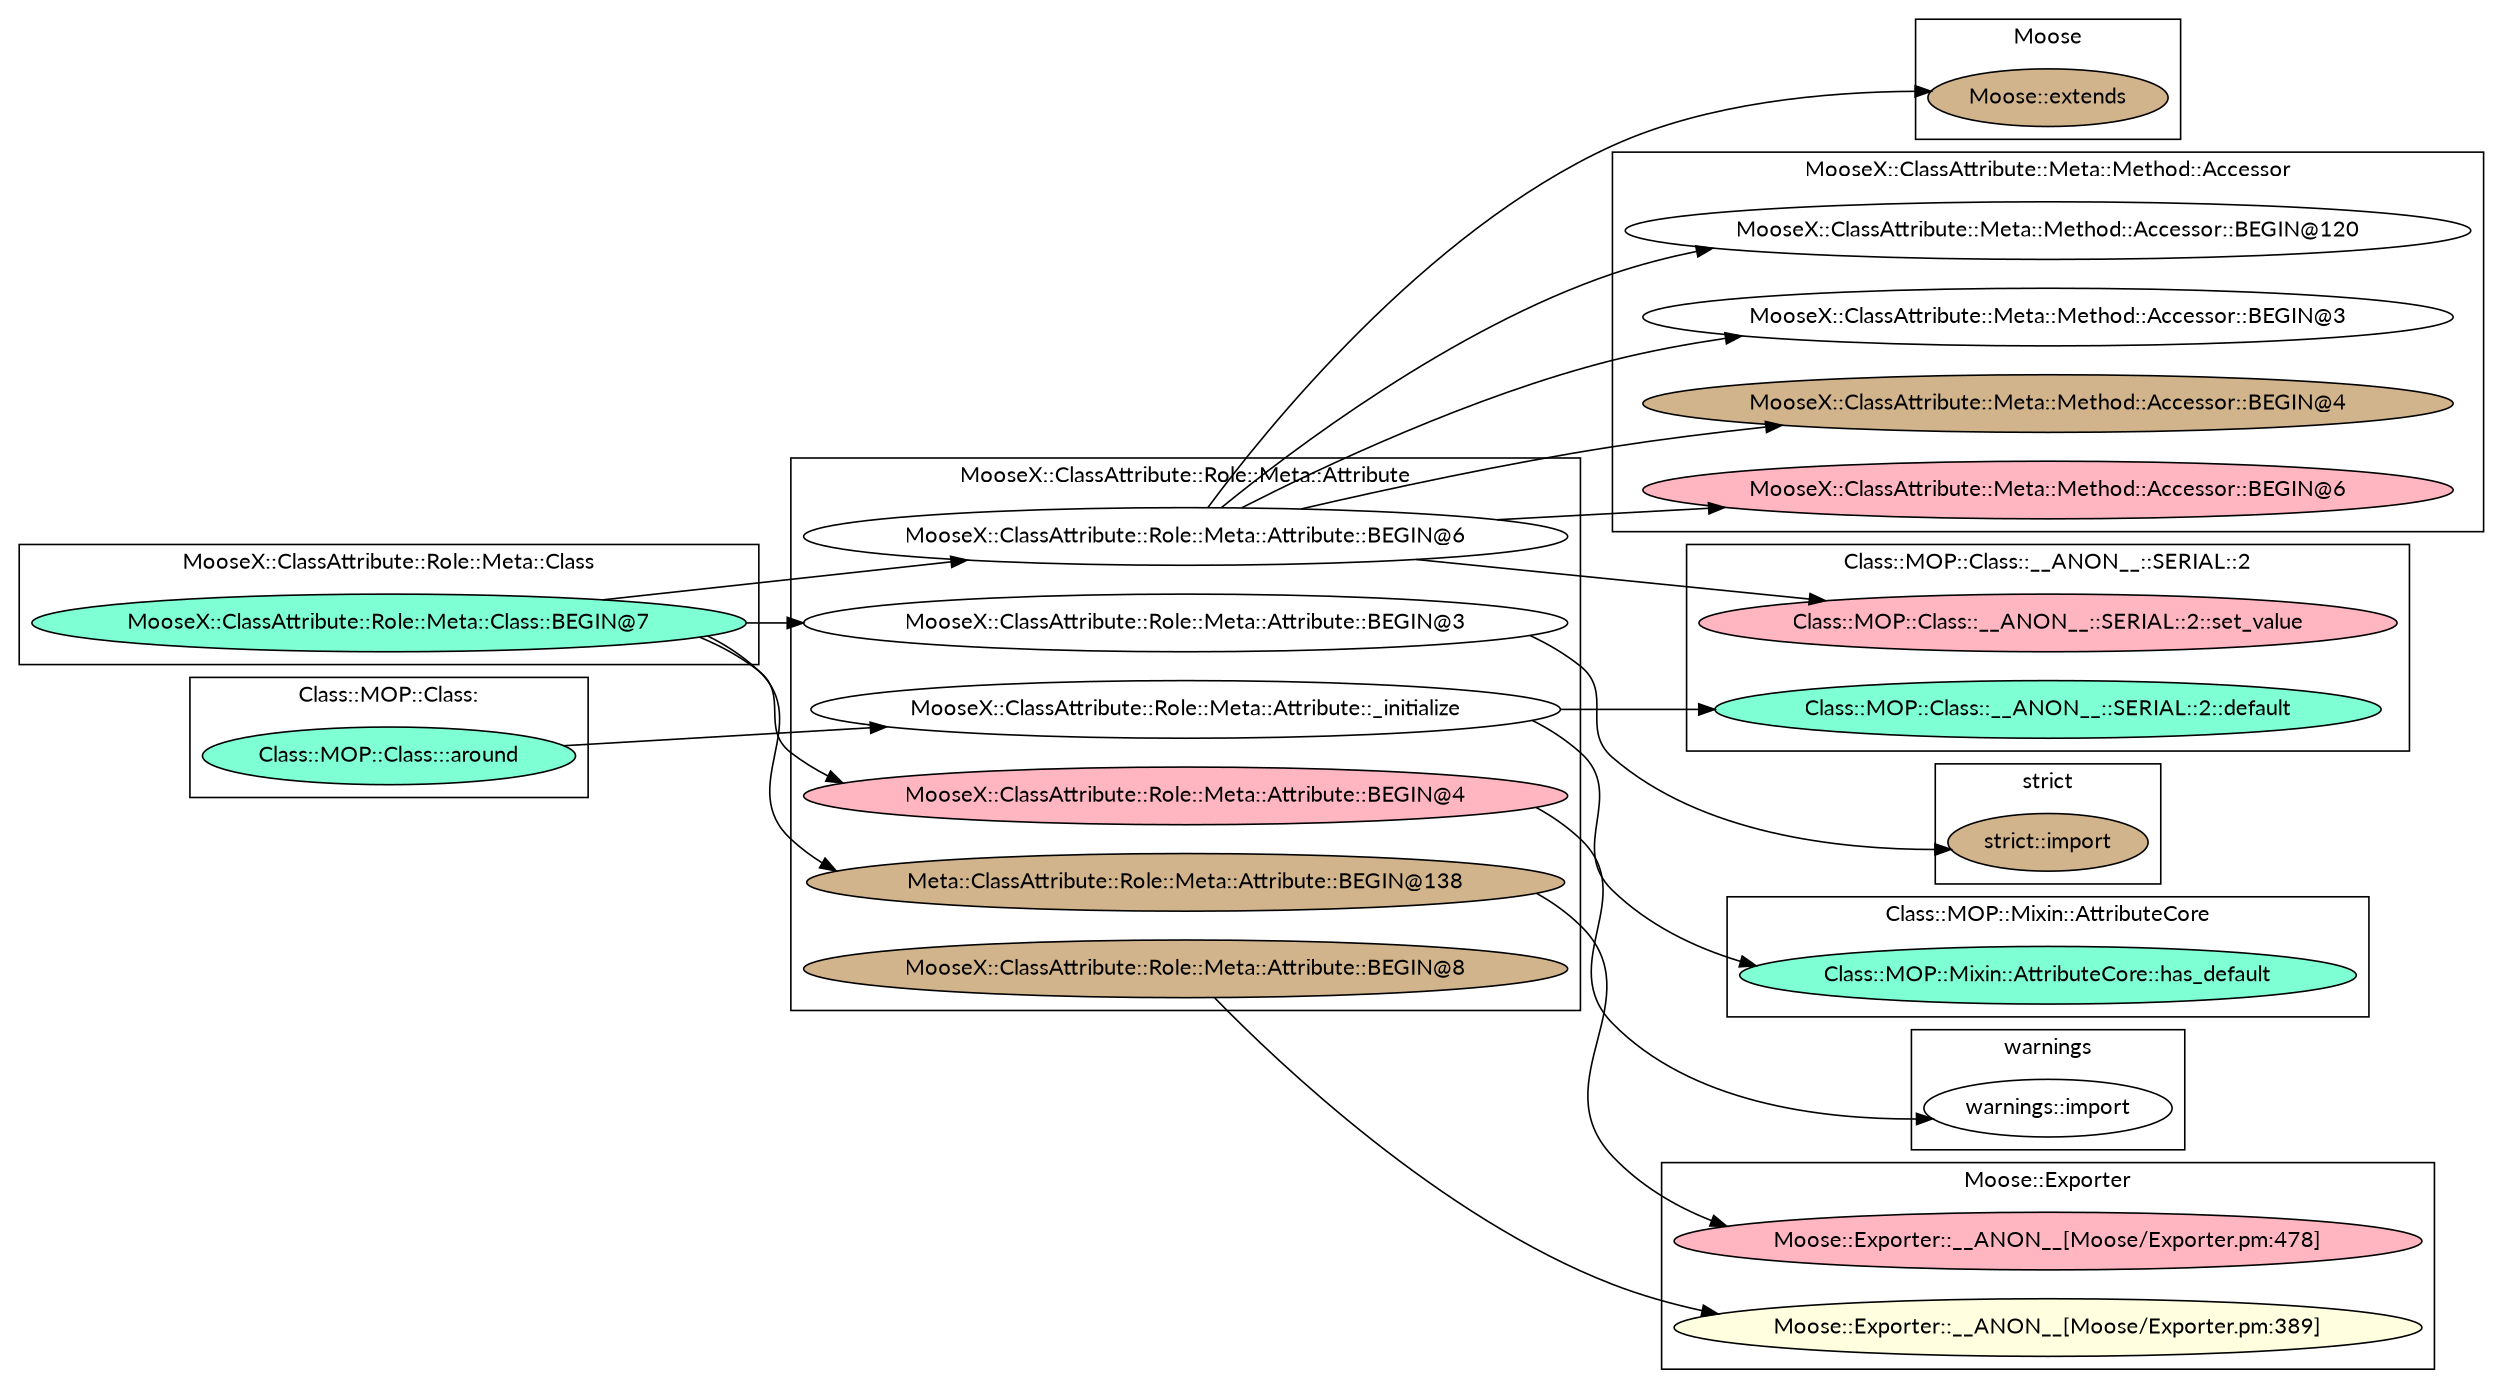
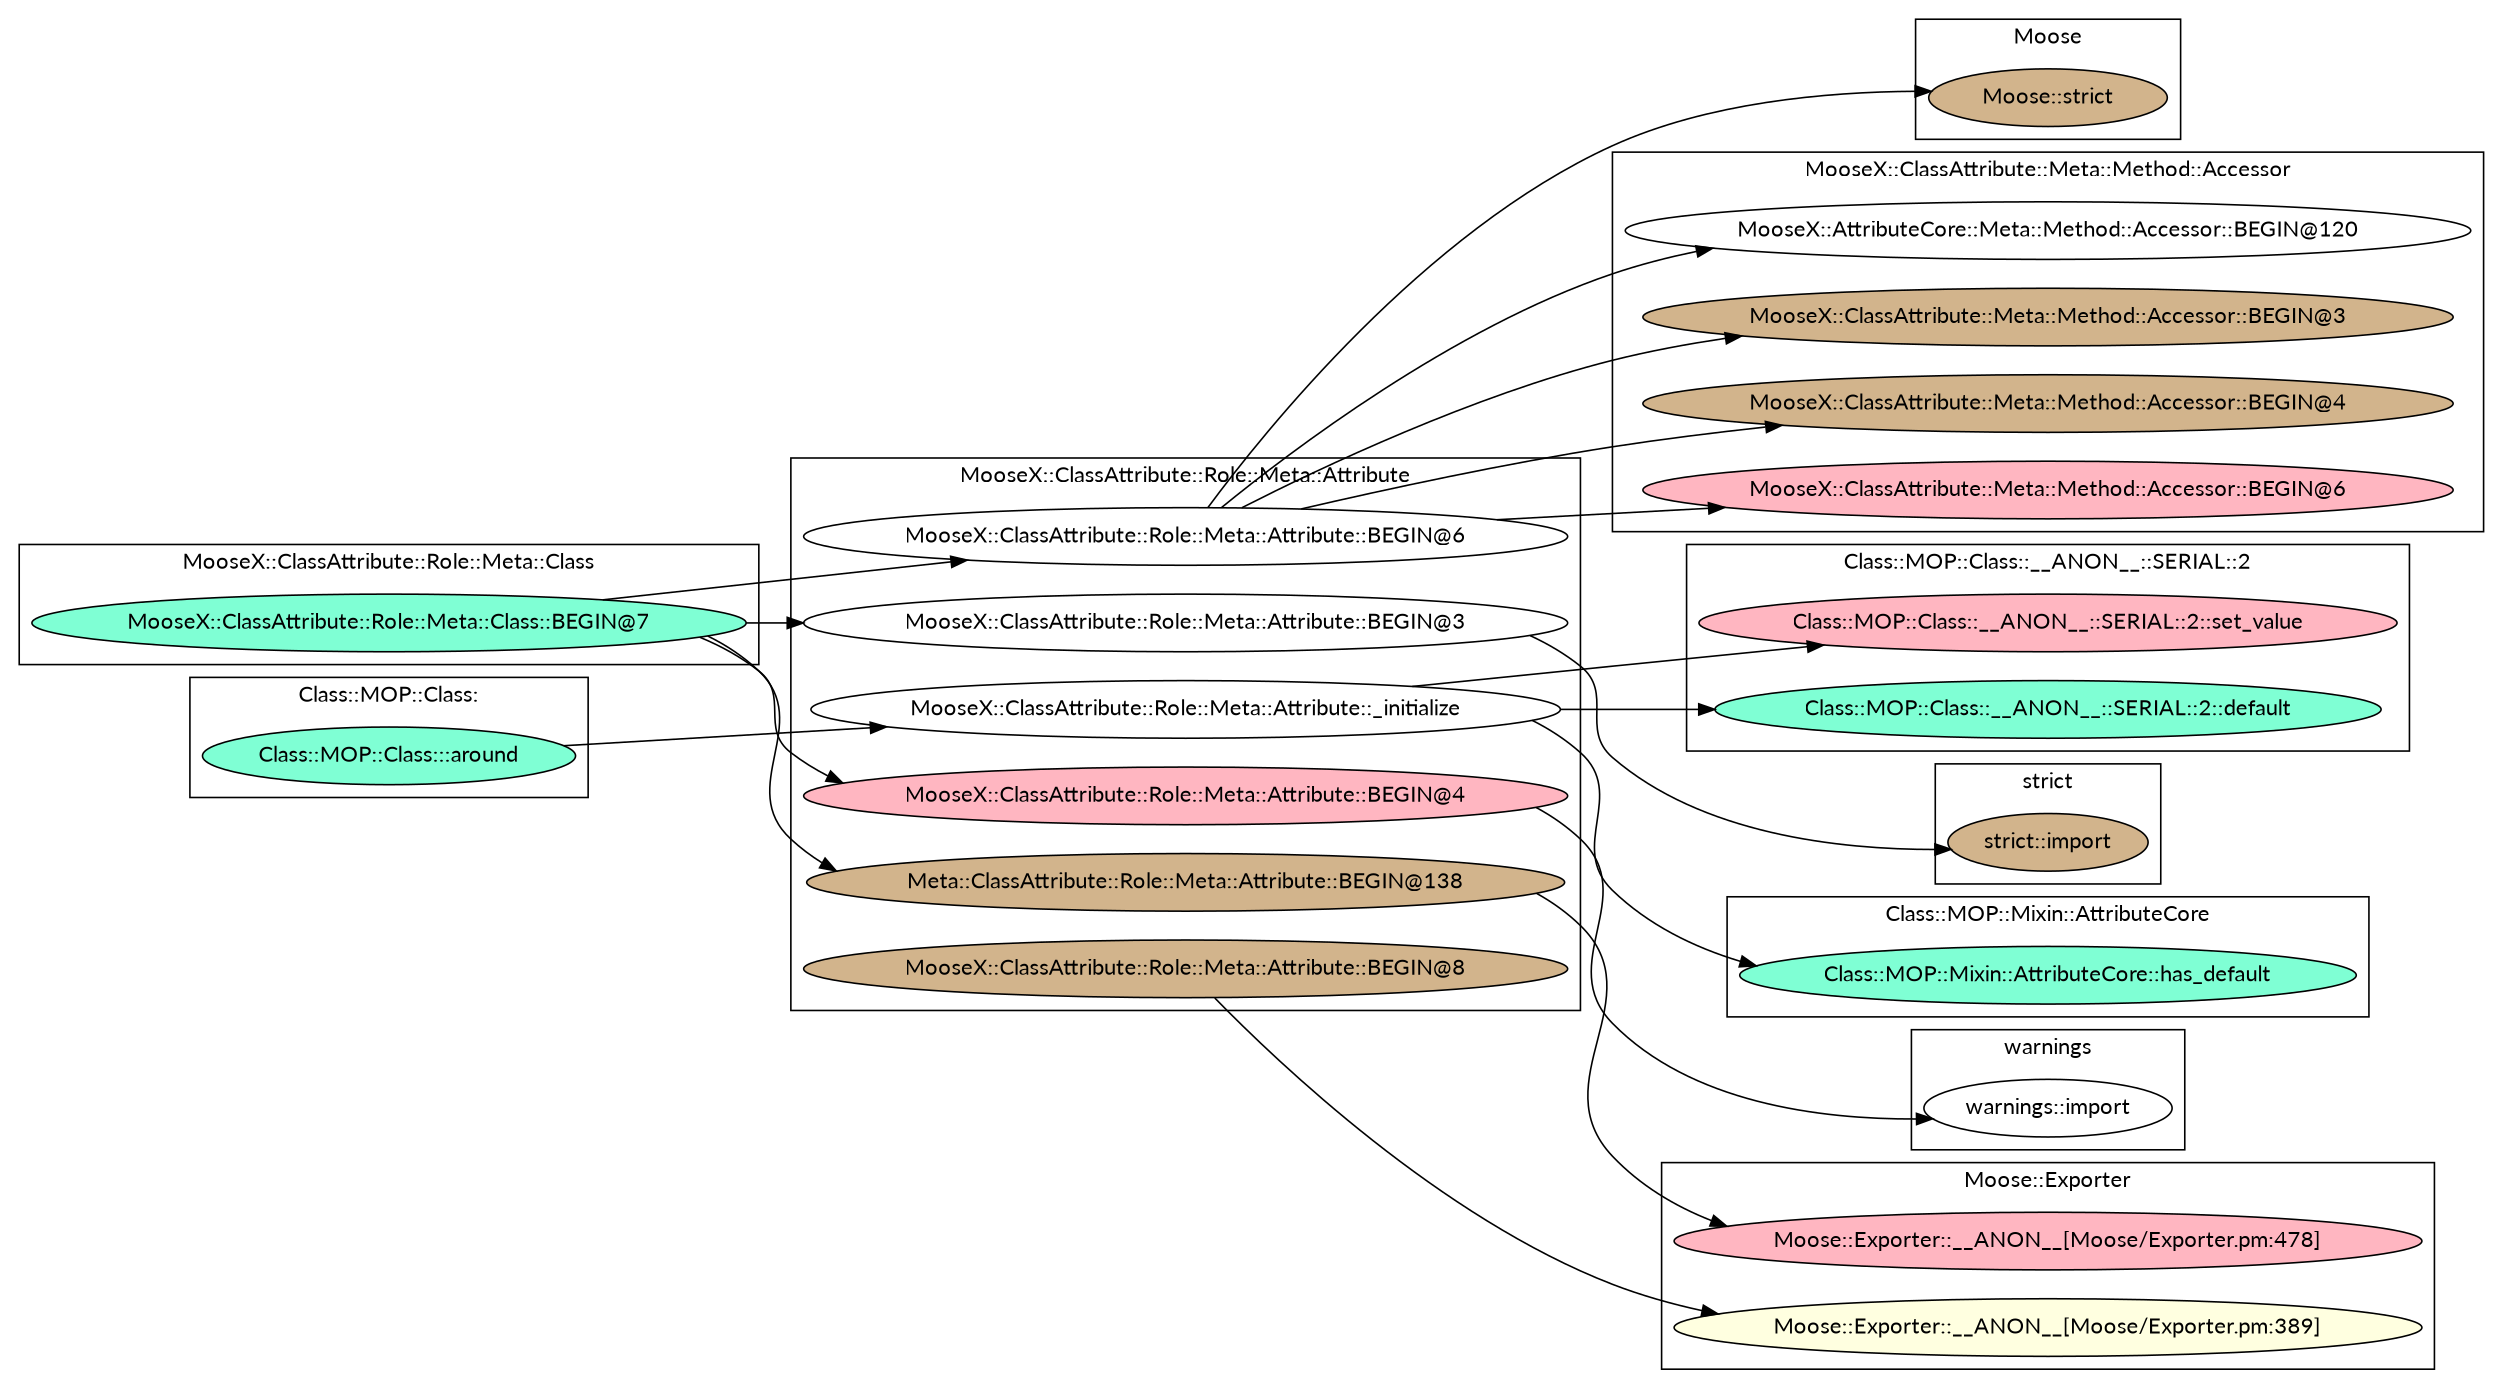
(2048, 98) -> (2048, 98)
(2048, 231) -> (2048, 231)
(2048, 317) -> (2048, 317)
(1613, 579) -> (1610, 666)
